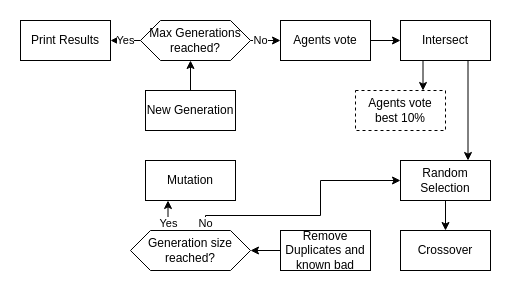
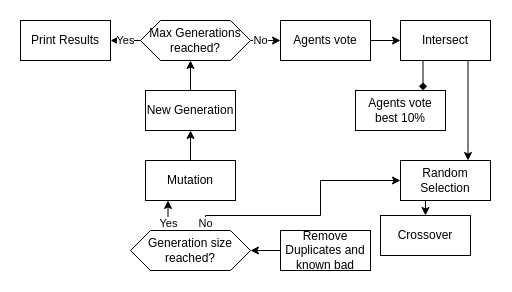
(423, 82) -> (423, 81)
(401, 111) -> (401, 111)
none -> (191, 149)
(446, 251) -> (426, 236)
